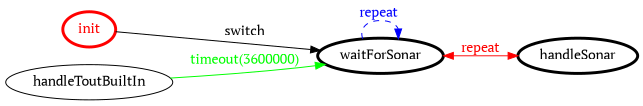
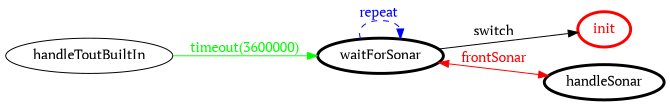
(213, 41) -> (503, 41)
(481, 48) -> (494, 58)
